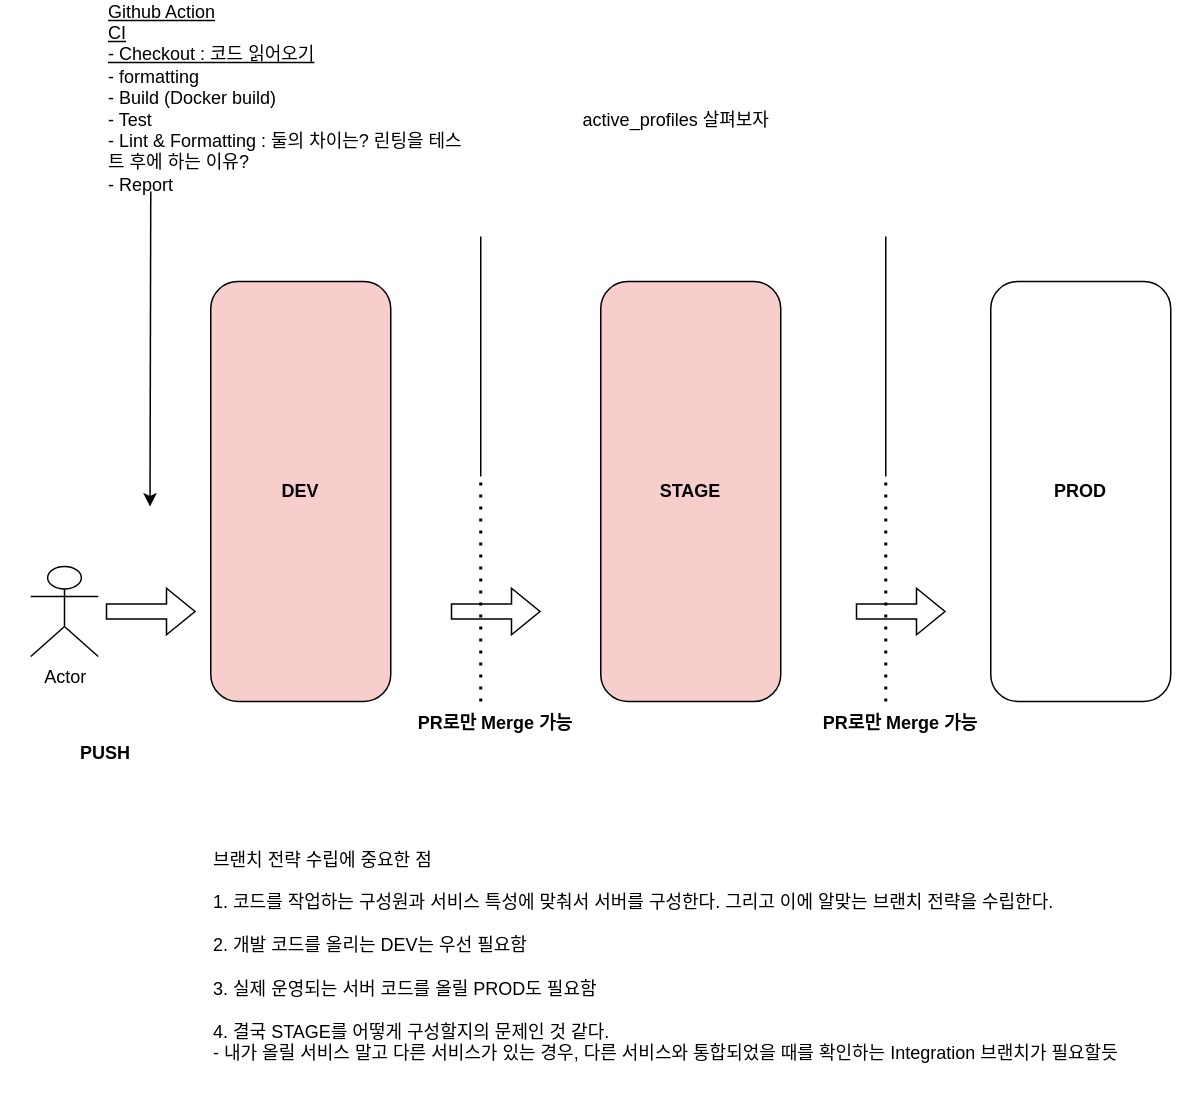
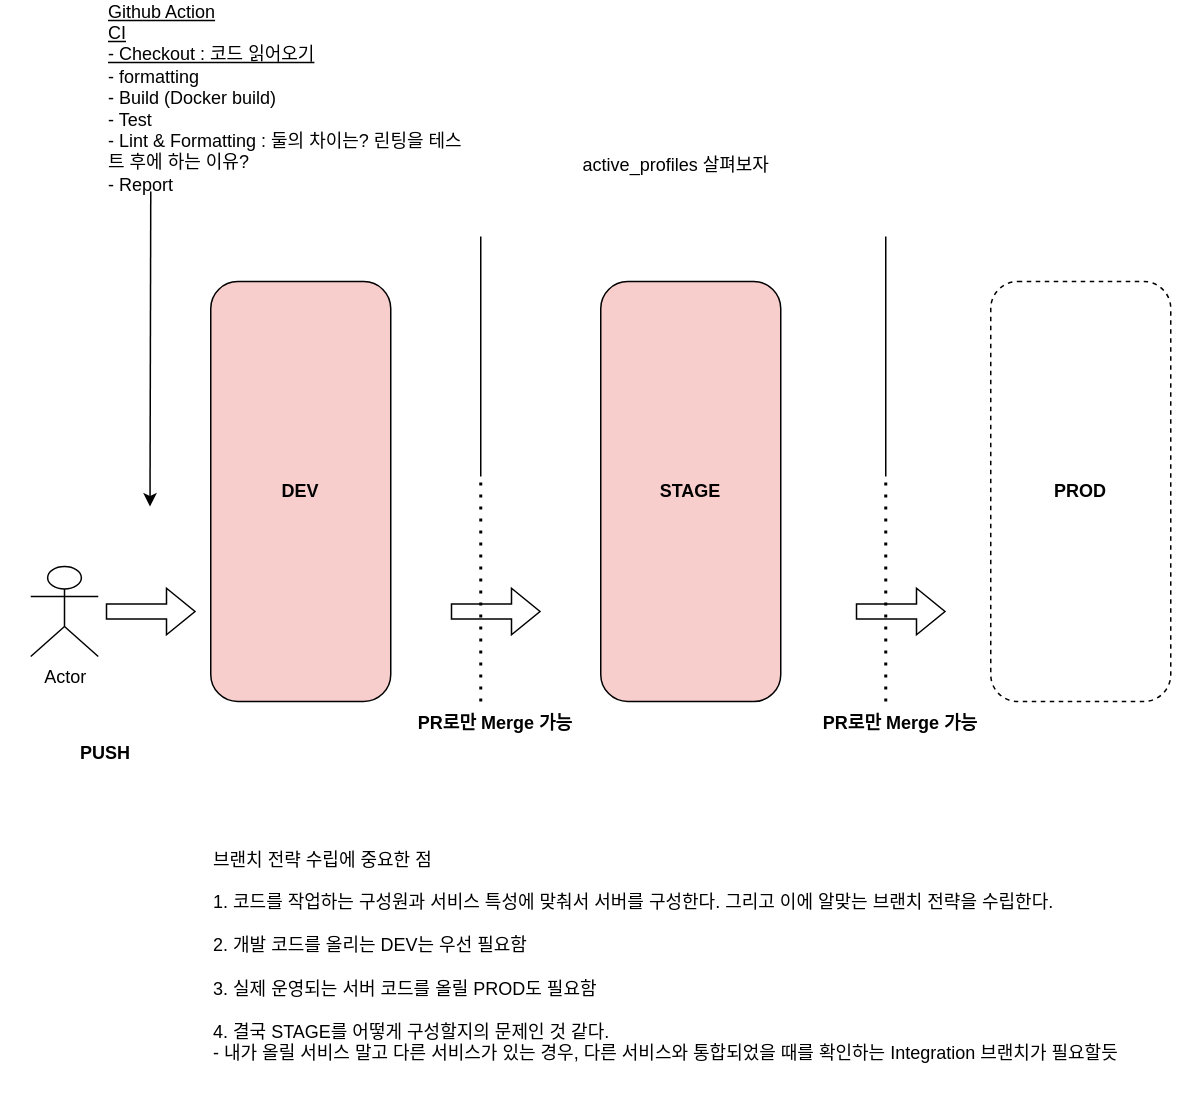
(676, 121) -> (676, 166)
(1081, 491) -> (1081, 491)
